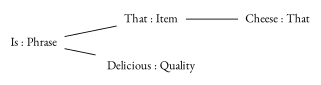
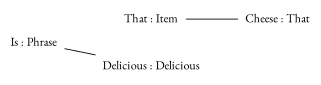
(91, 31) -> none
(151, 66) -> (151, 66)
